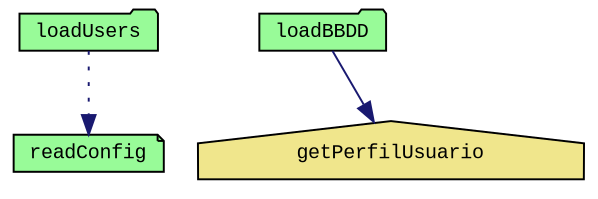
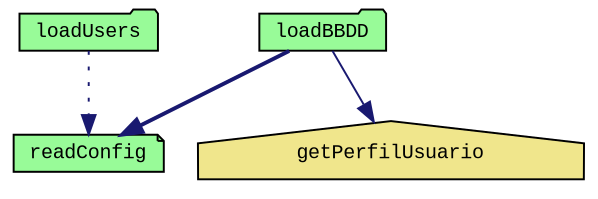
none -> (214, 88)
